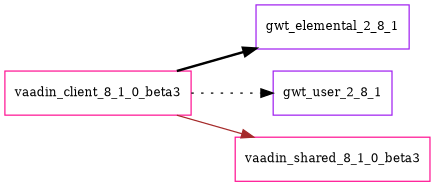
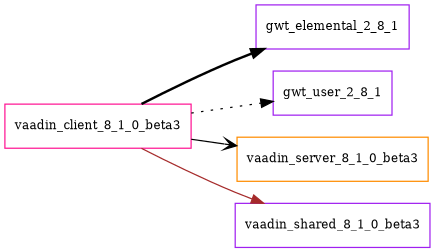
none -> (333, 159)
(333, 159) -> (333, 225)
